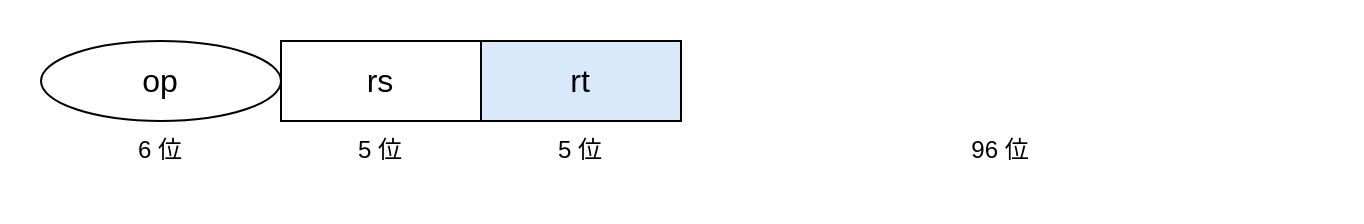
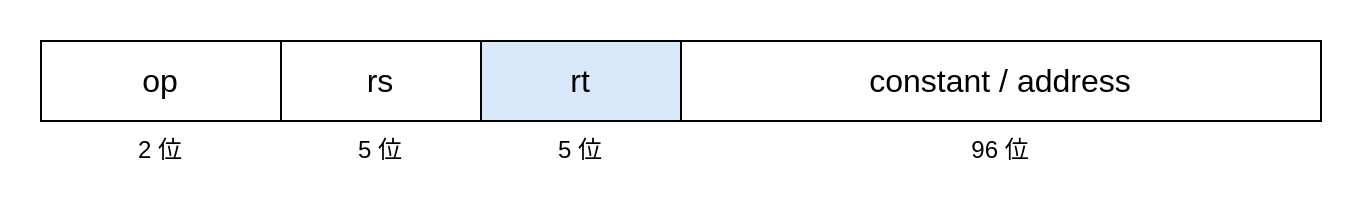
(161, 81) -> (161, 81)
none -> (1001, 81)
(161, 151) -> (161, 151)
